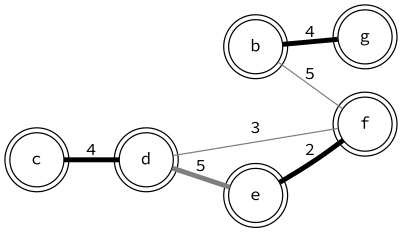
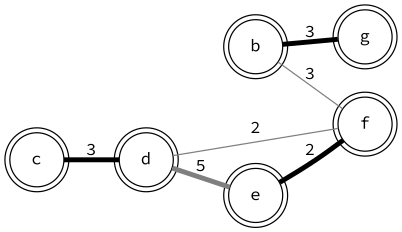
(310, 33) -> (310, 33)
(310, 74) -> (310, 74)
(256, 128) -> (256, 128)
(92, 151) -> (92, 151)
